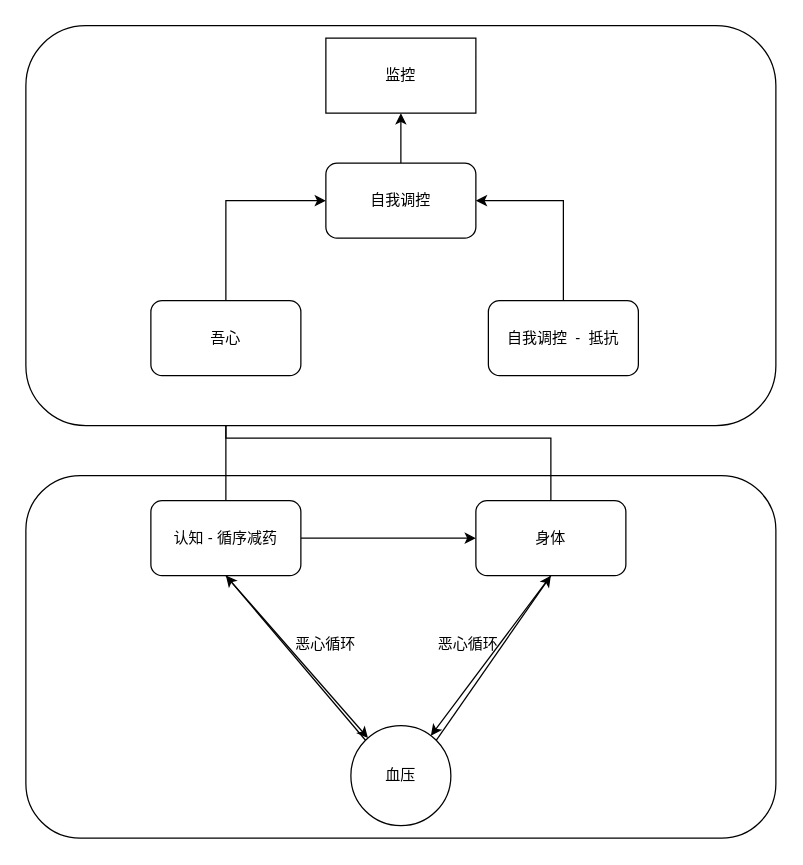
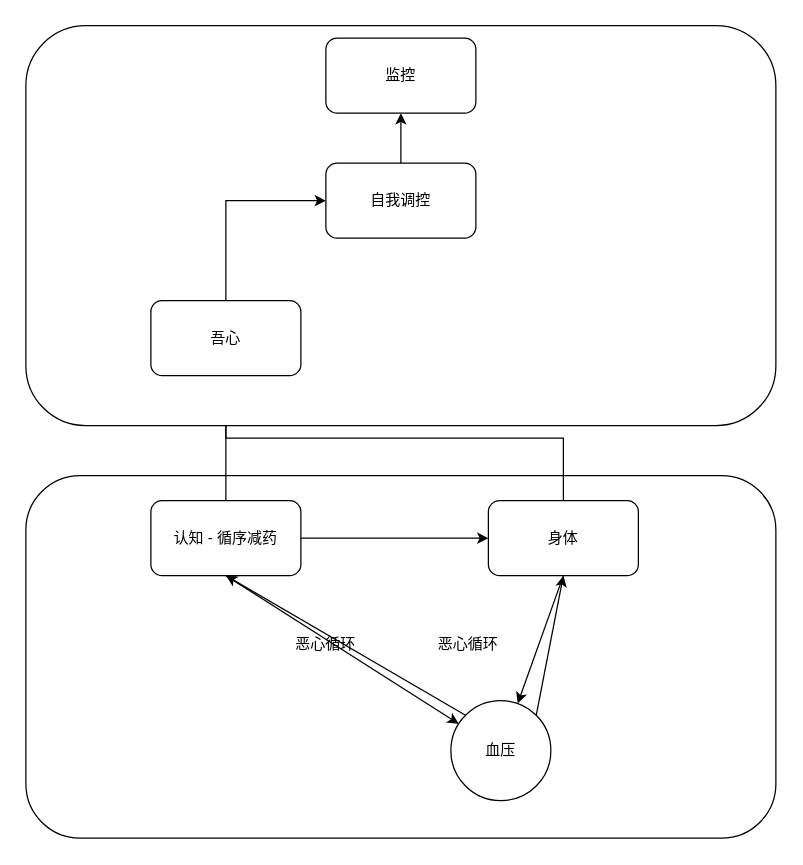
(401, 76) -> (401, 76)
(563, 212) -> none
(563, 338) -> none
(551, 538) -> (563, 538)
(401, 776) -> (501, 751)
